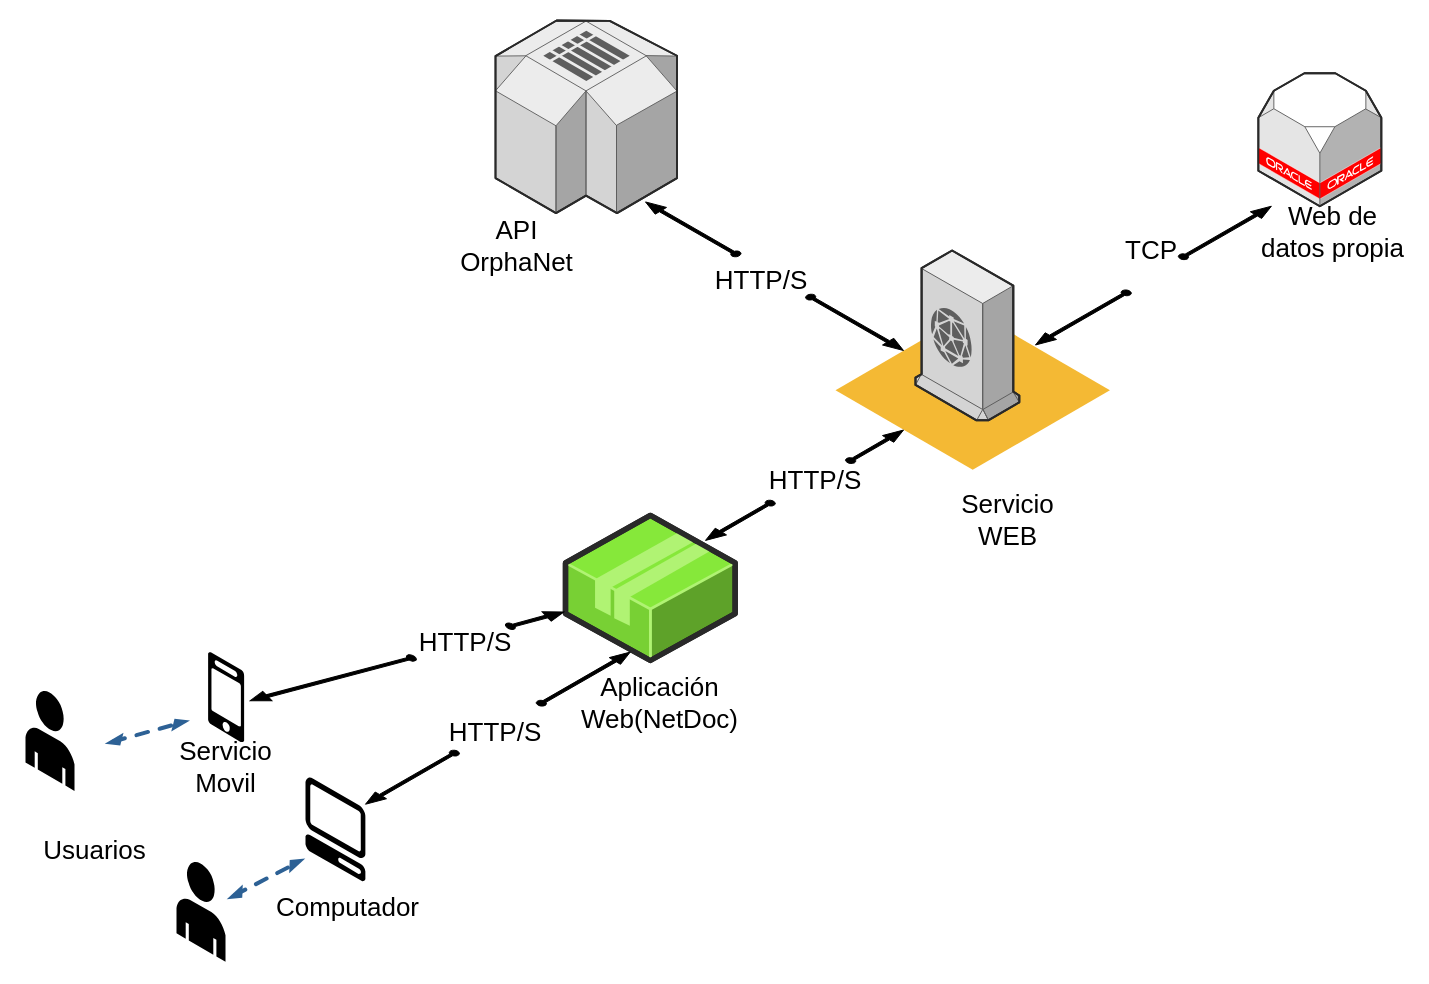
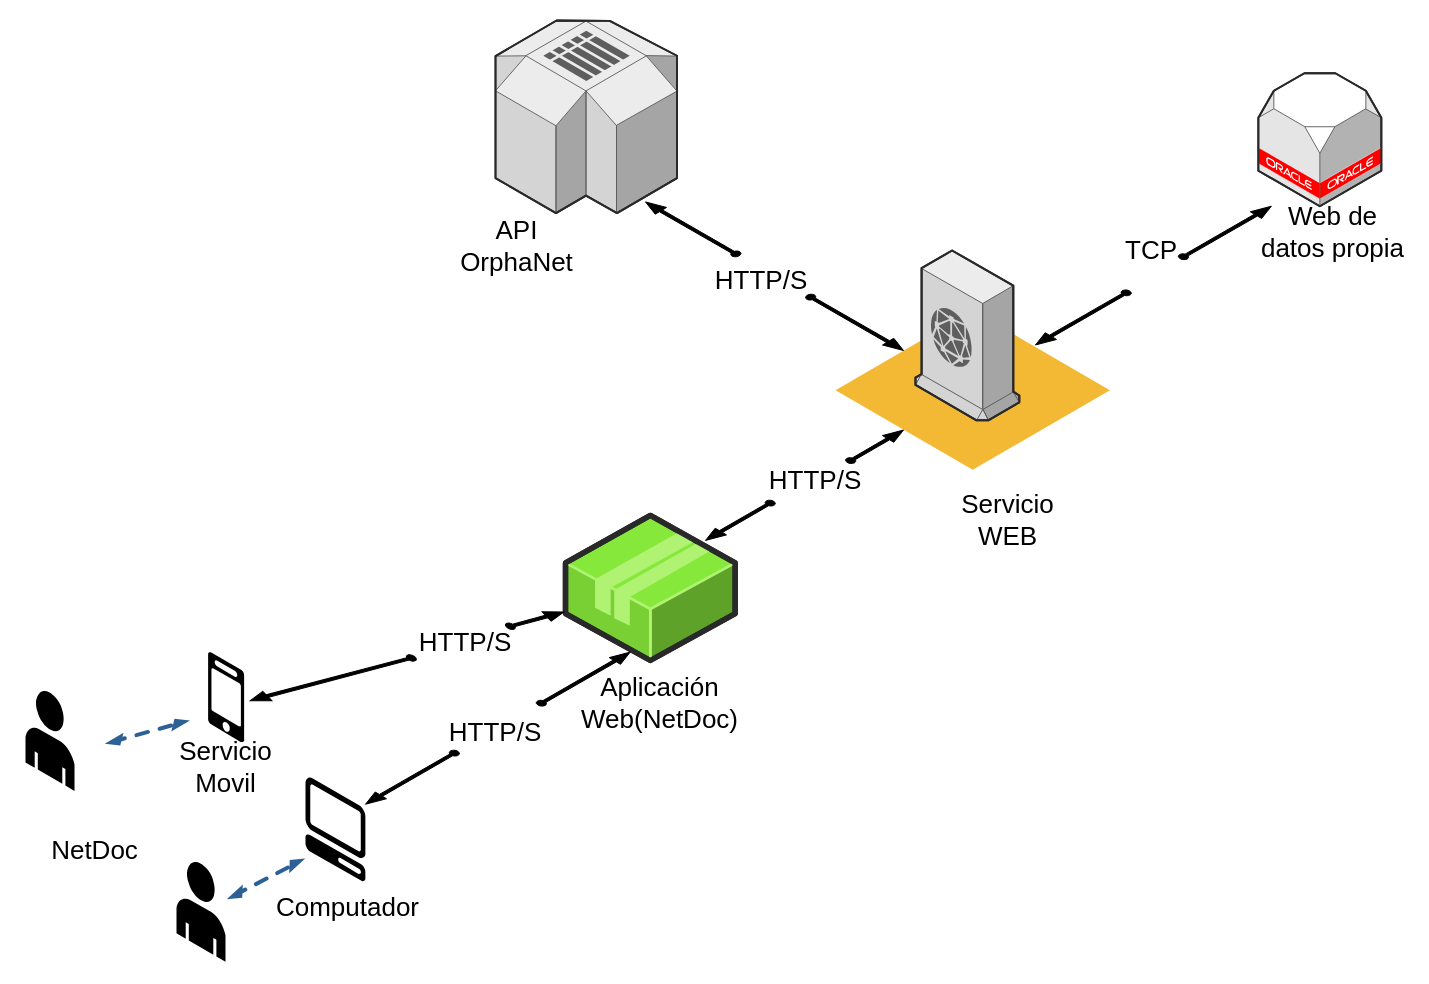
(95, 851) -> (95, 851)
